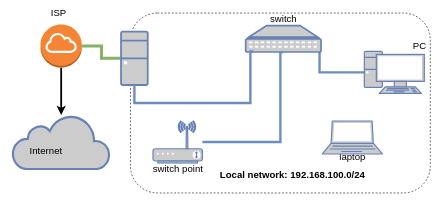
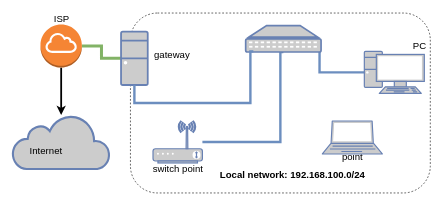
(58, 12) -> (61, 18)
(284, 19) -> none
none -> (172, 55)
(353, 157) -> (353, 157)
